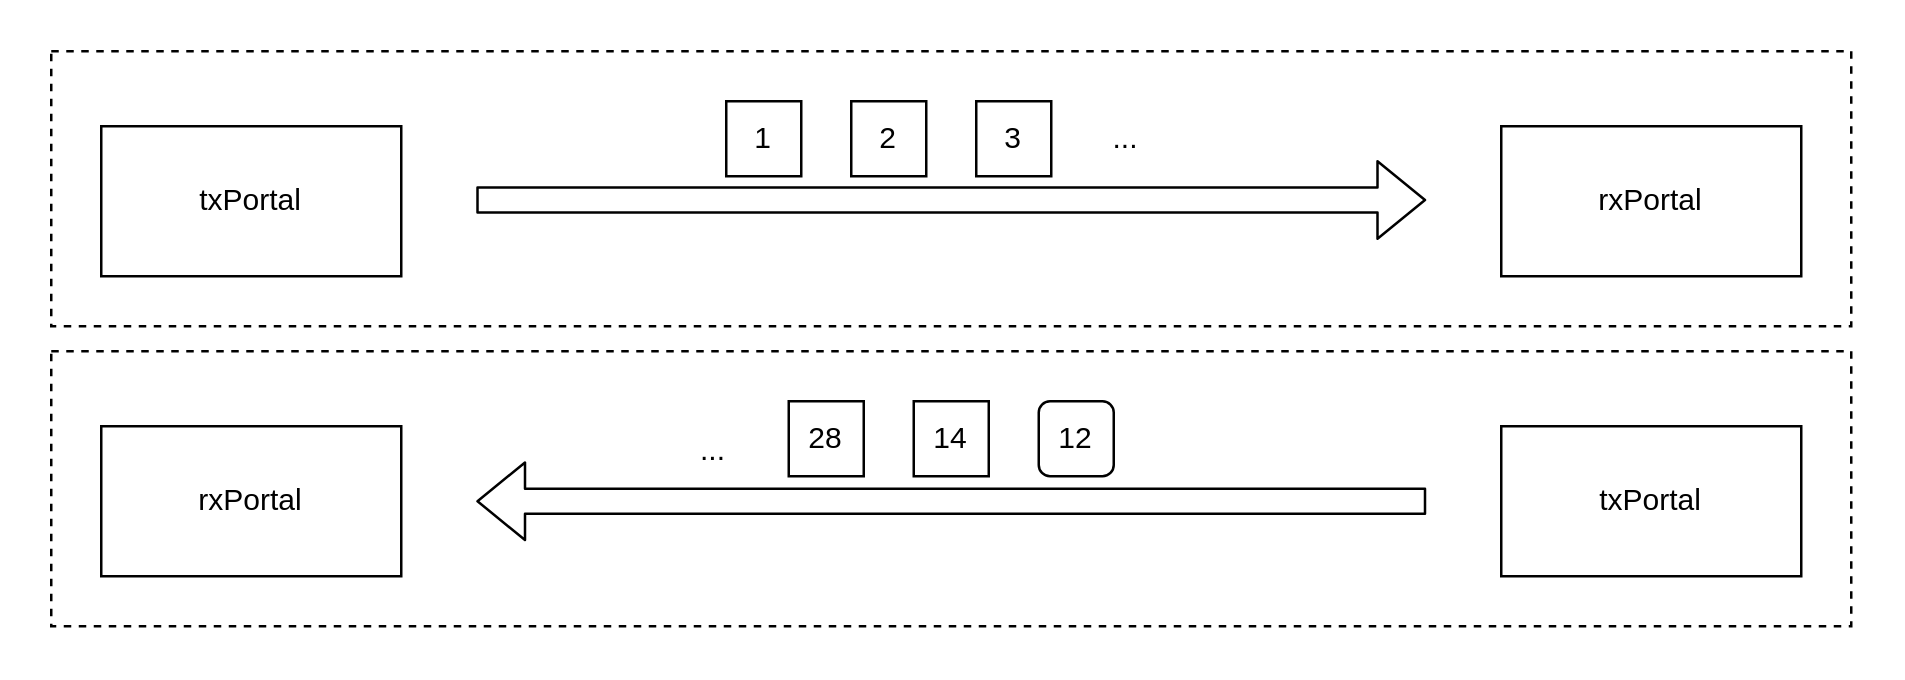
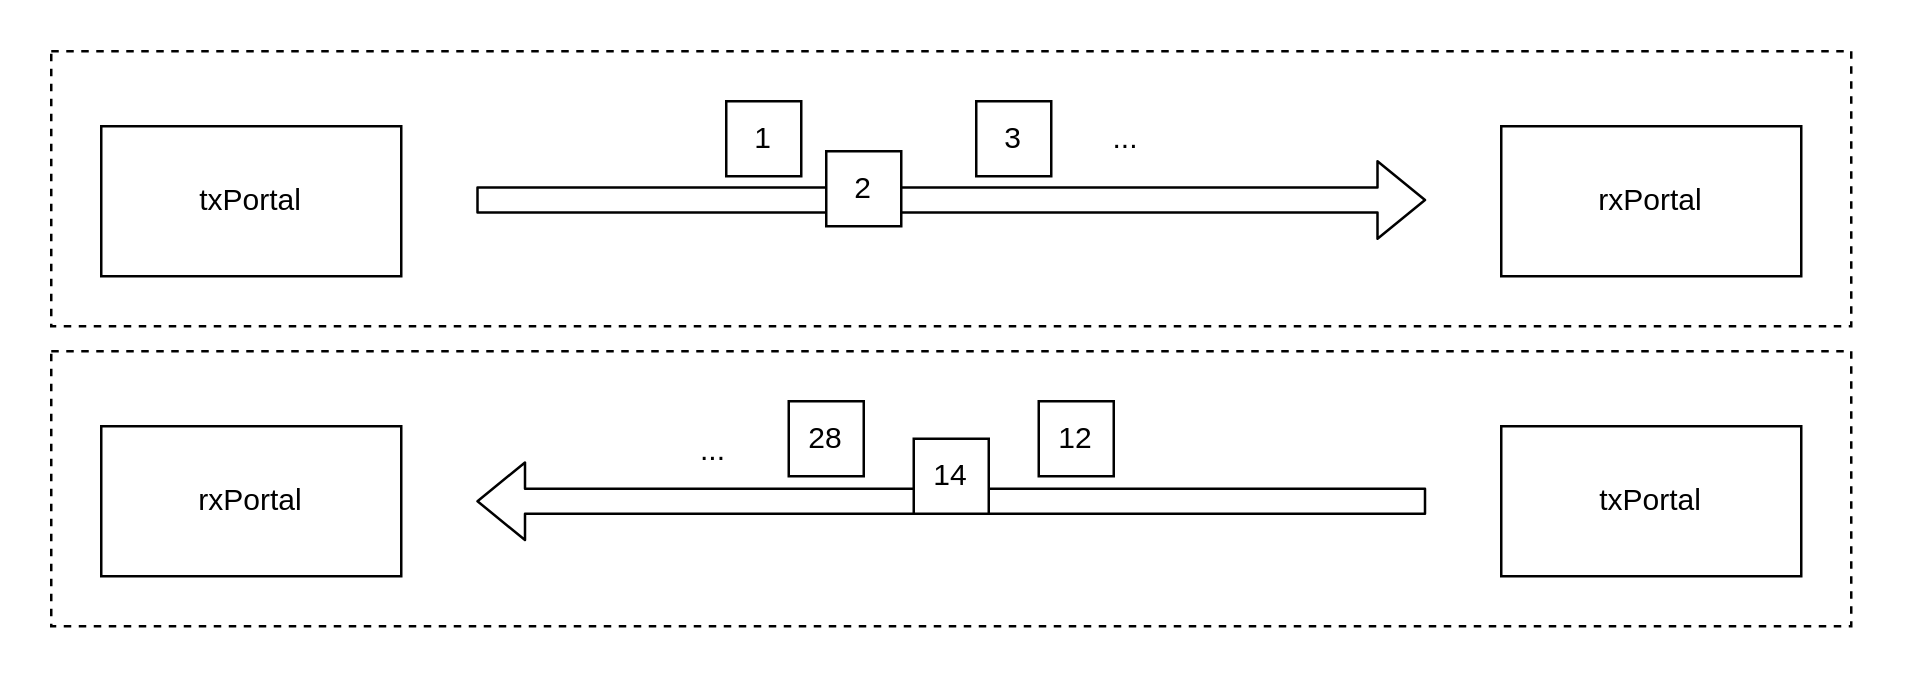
(889, 139) -> (864, 189)
(951, 439) -> (951, 476)
(1076, 439) -> (1076, 439)
